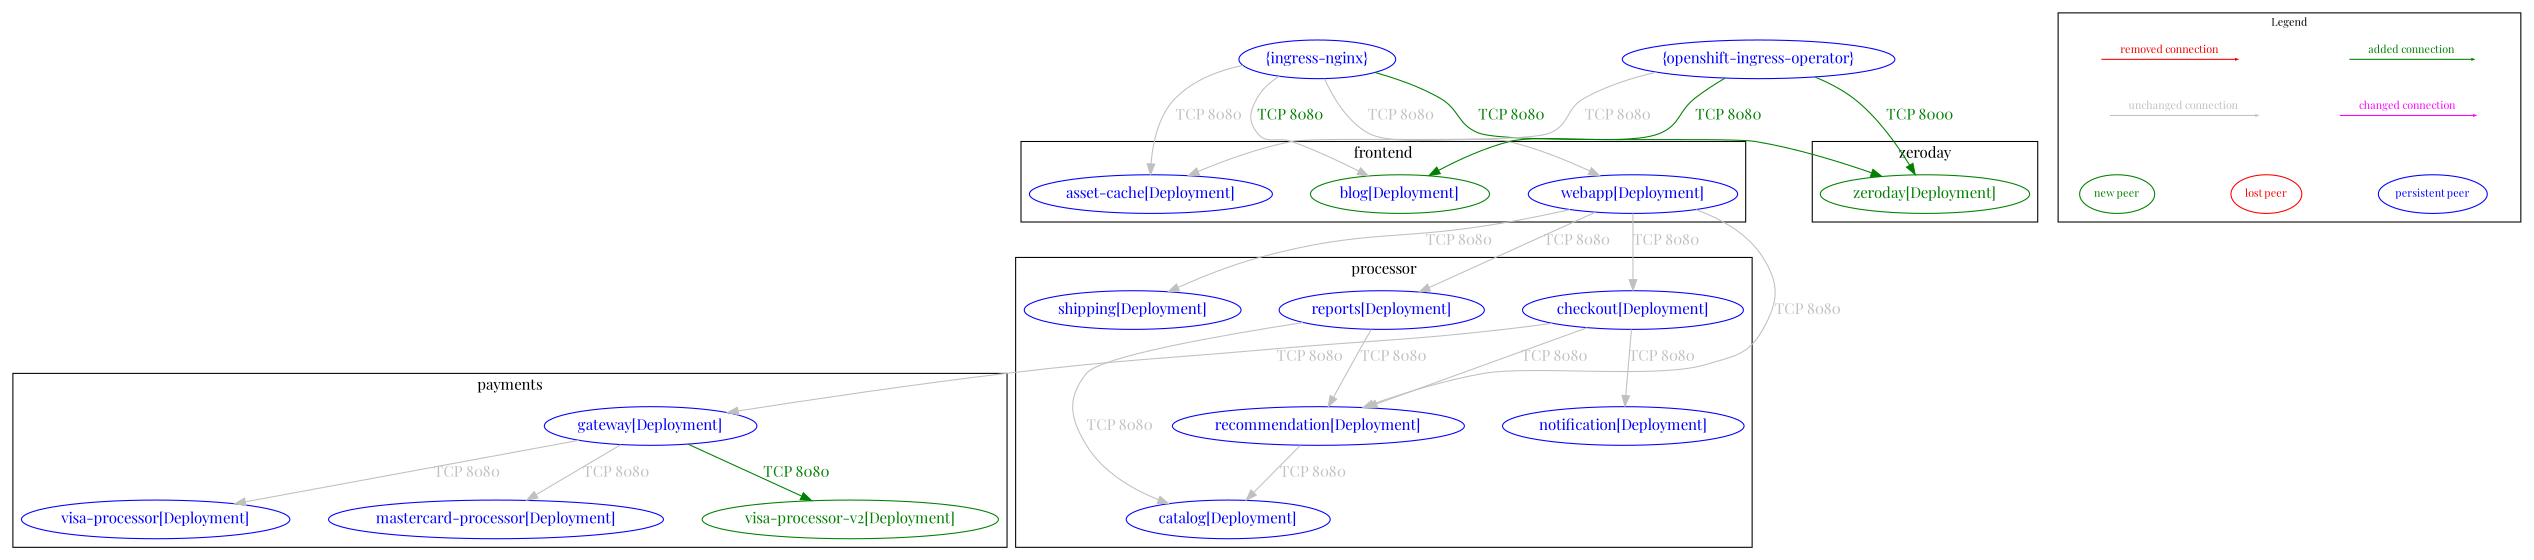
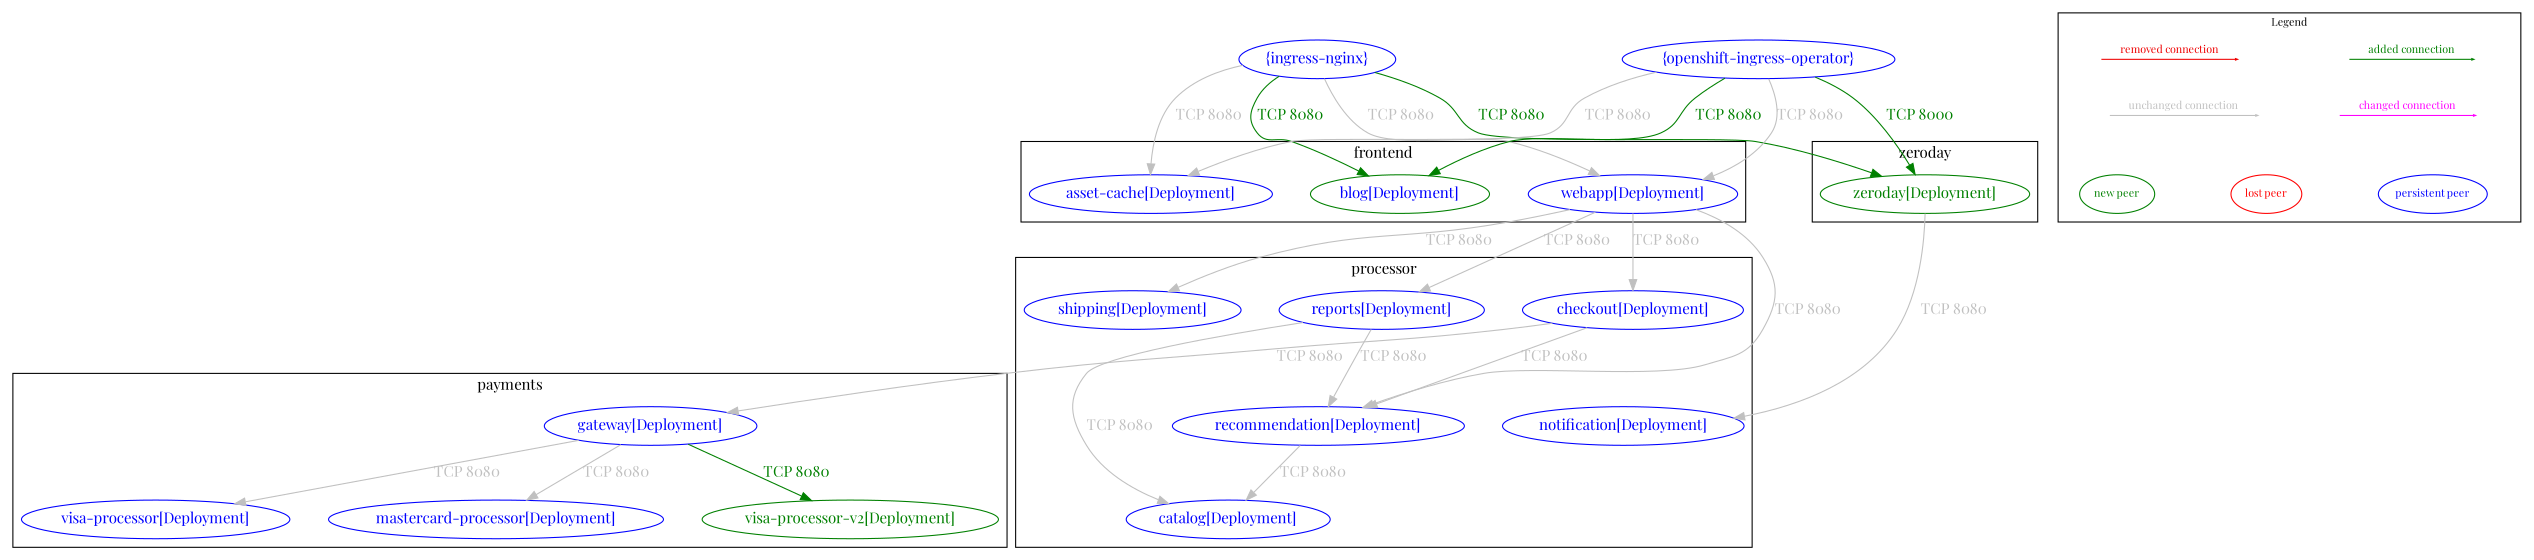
(1259, 135) -> (1259, 135)
none -> (1768, 137)
(1629, 362) -> (1878, 353)
